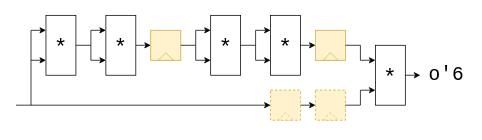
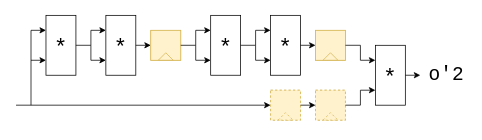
(447, 75) -> (447, 75)
